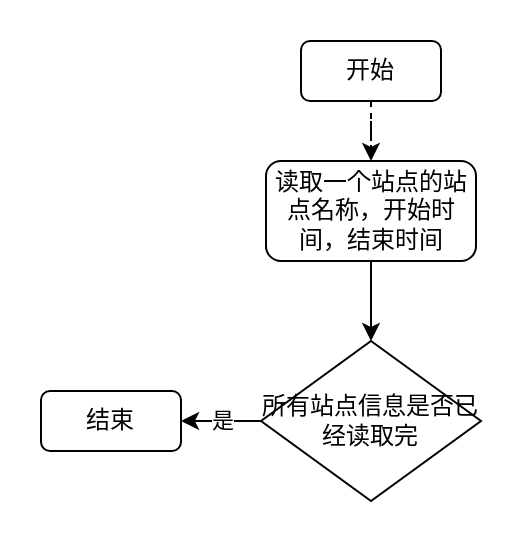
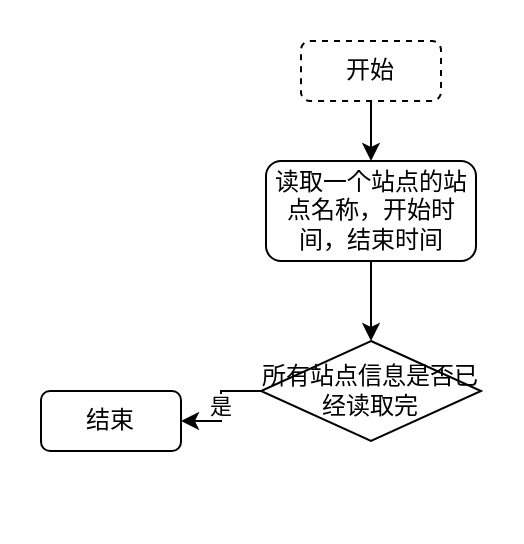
(371, 71) -> (371, 71)
(371, 111) -> (371, 111)
(371, 421) -> (371, 391)
